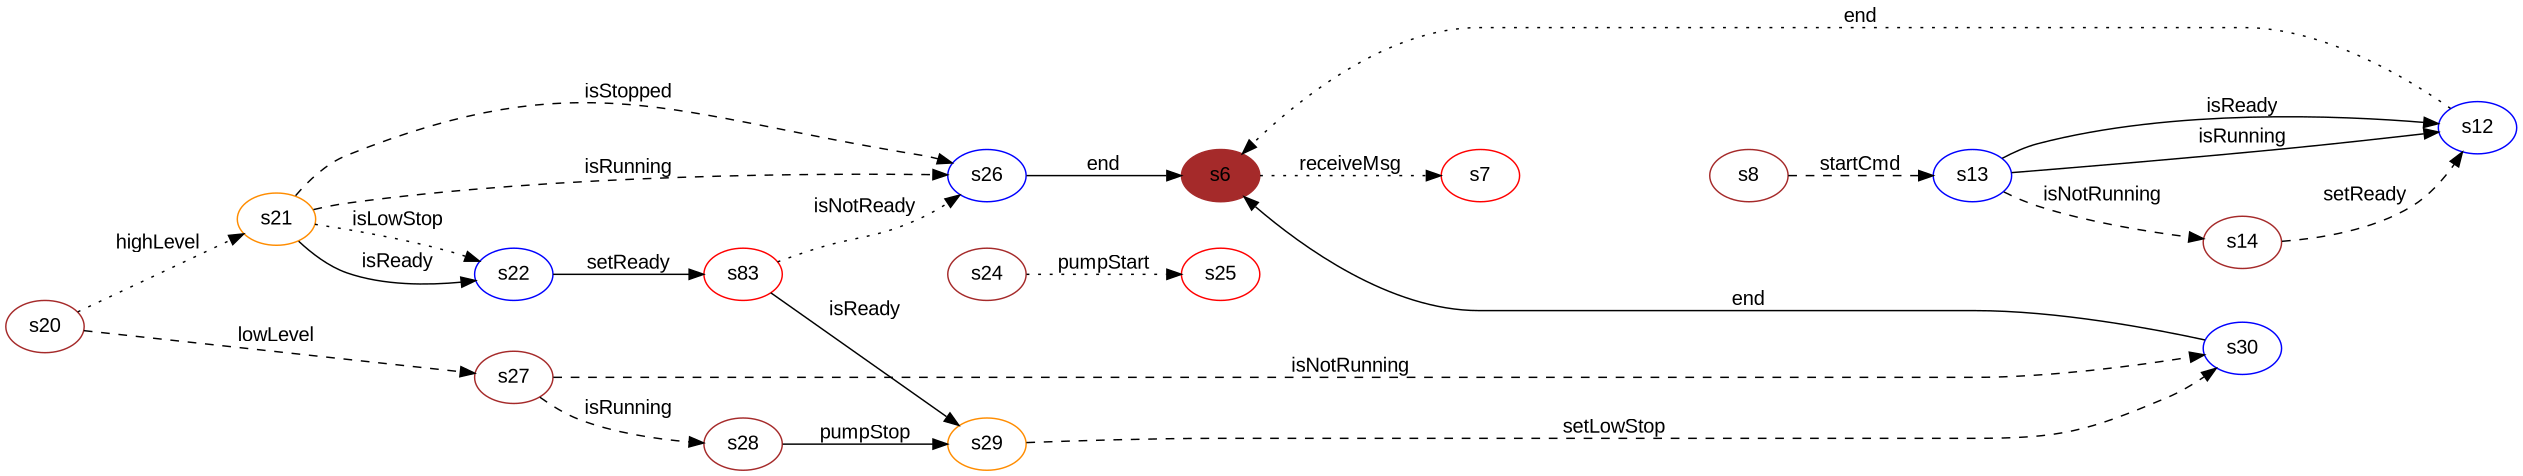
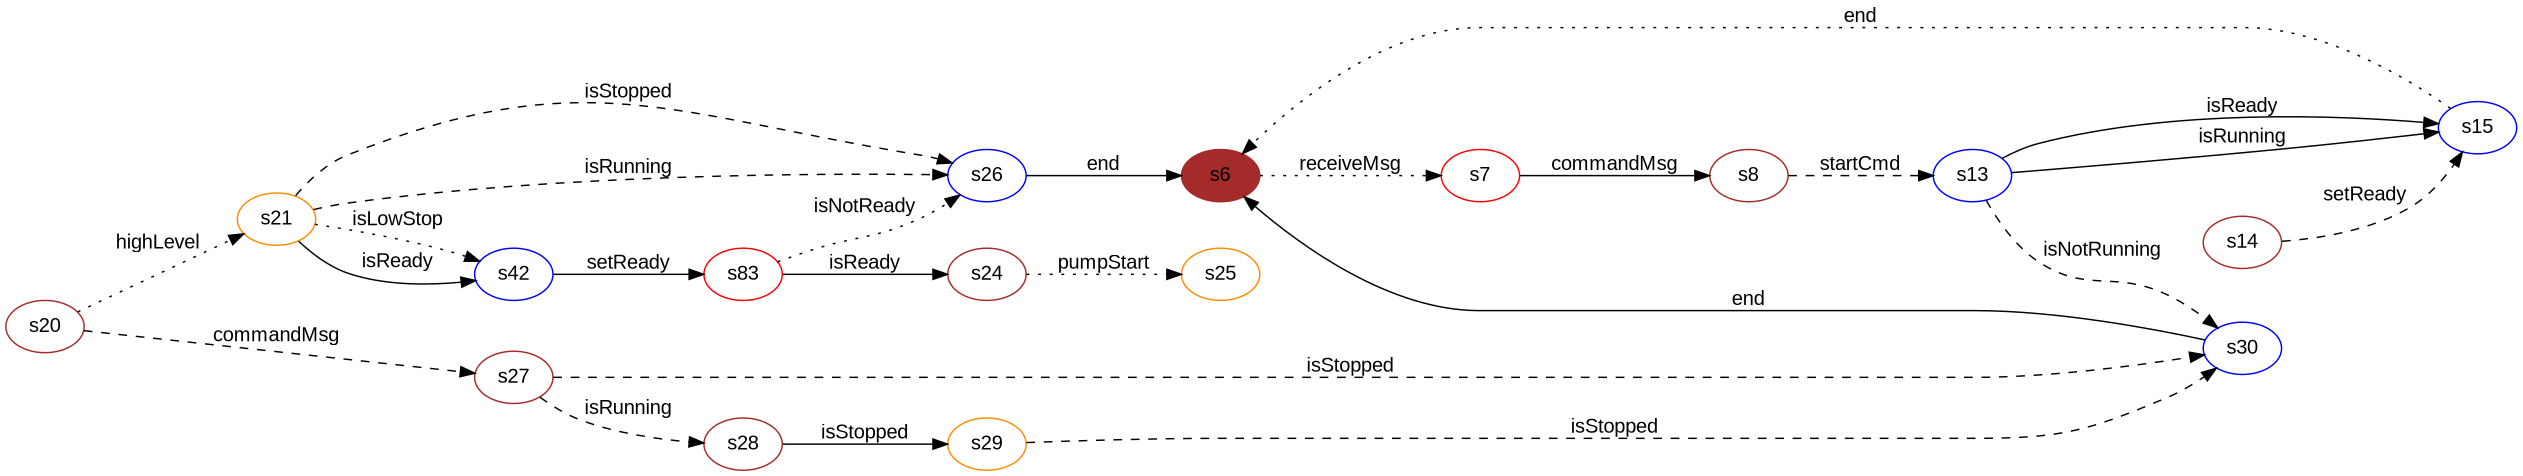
(2478, 128) -> (2478, 128)
none -> (1607, 176)
(2095, 221) -> (2084, 279)
(514, 274) -> (514, 274)
(1221, 274) -> (1221, 274)
(276, 336) -> (276, 336)
(859, 355) -> (858, 274)
(1351, 366) -> (1351, 366)
(1615, 427) -> (1615, 427)
(865, 433) -> (865, 433)
